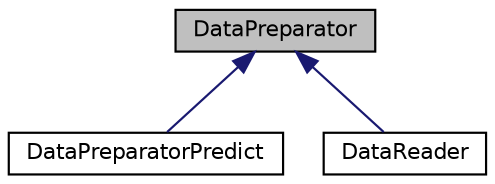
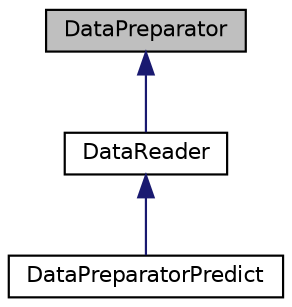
(203, 99) -> (146, 227)
